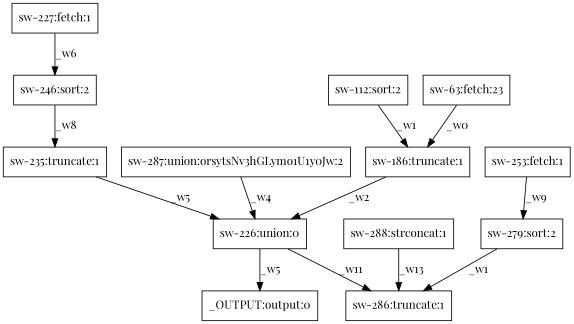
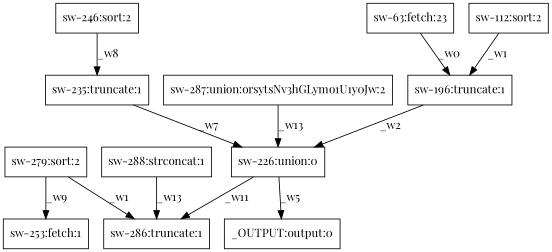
(55, 18) -> none
(418, 162) -> (460, 90)
(525, 194) -> (46, 194)
(180, 198) -> (208, 126)
(261, 198) -> (291, 126)
